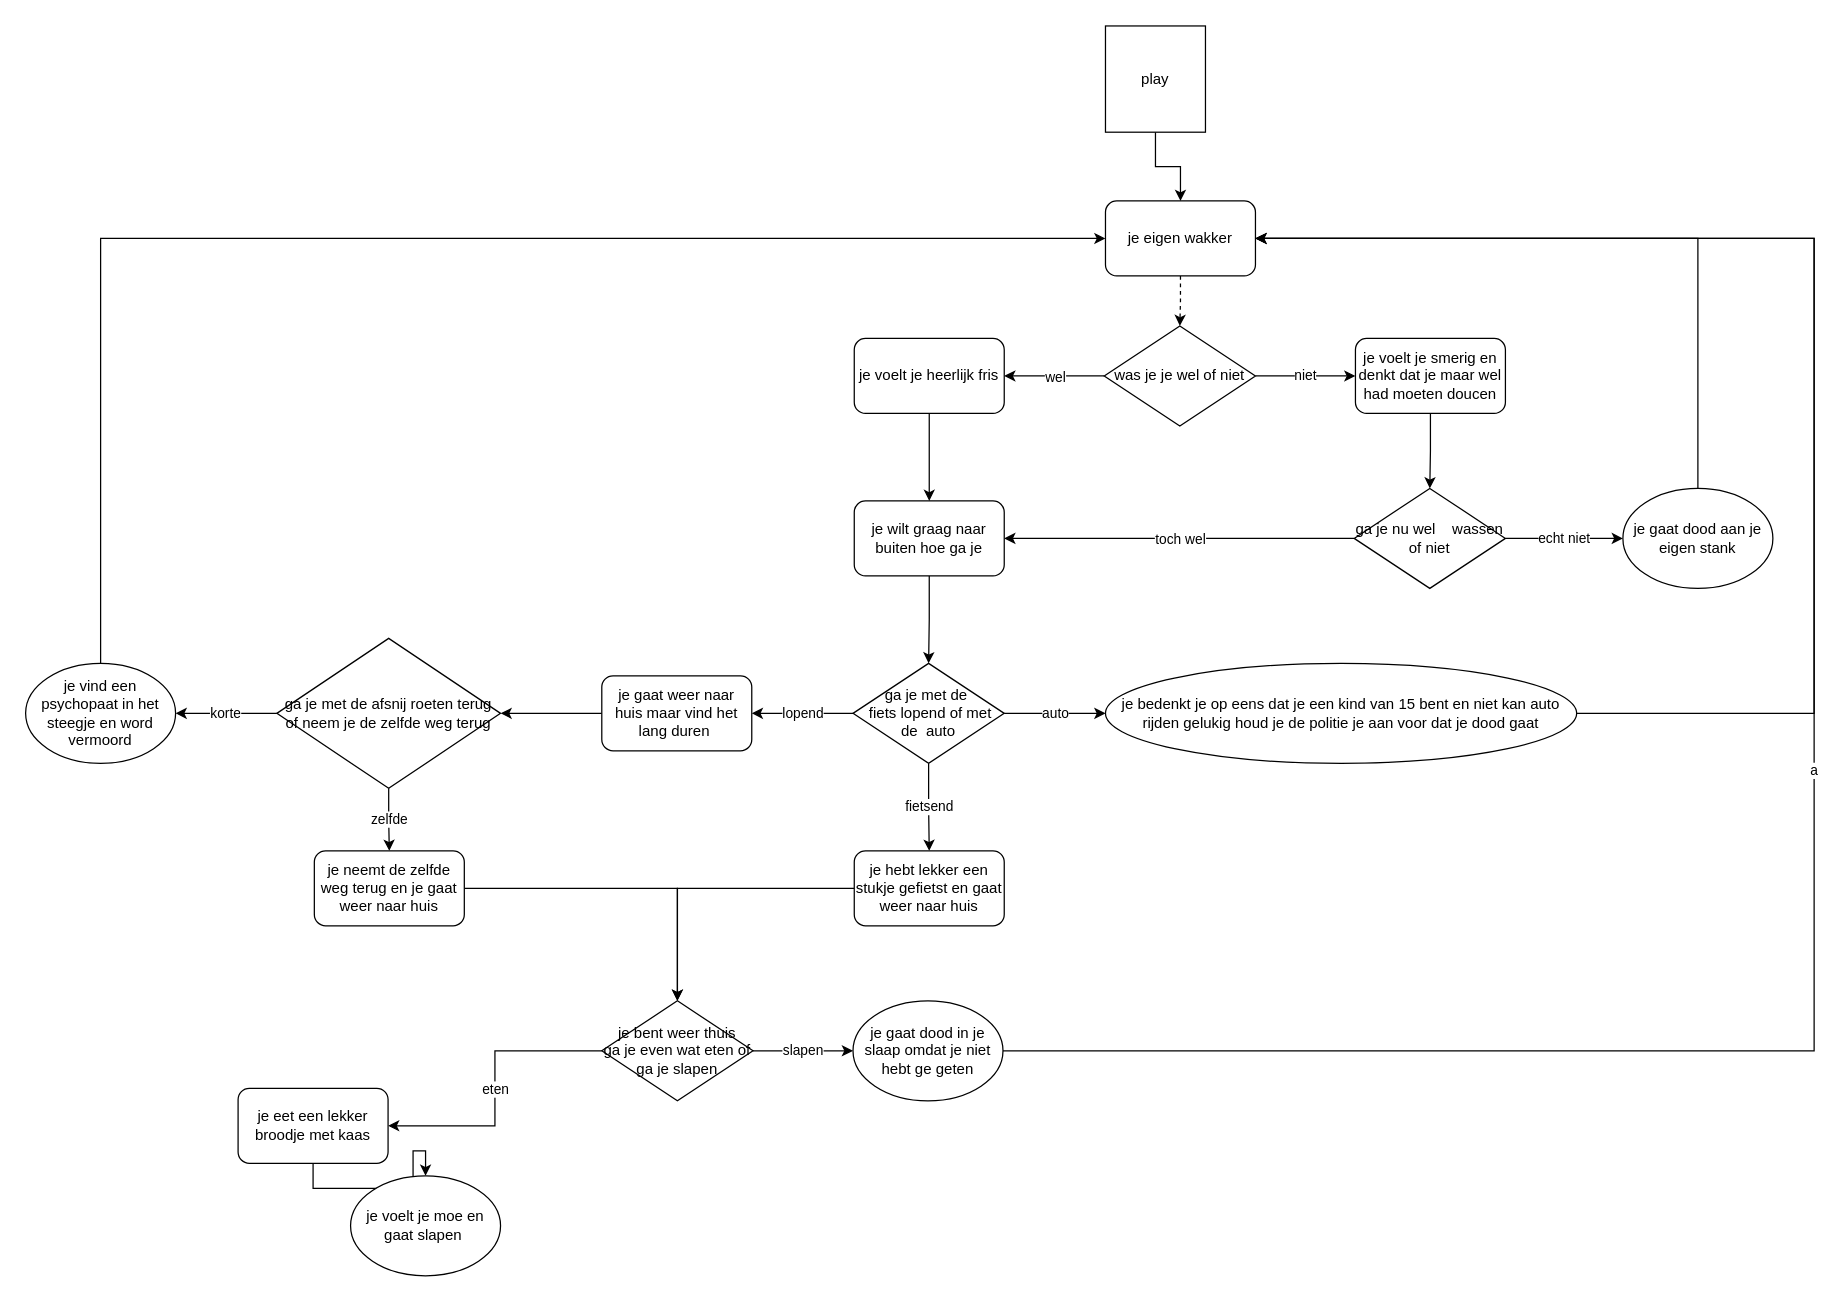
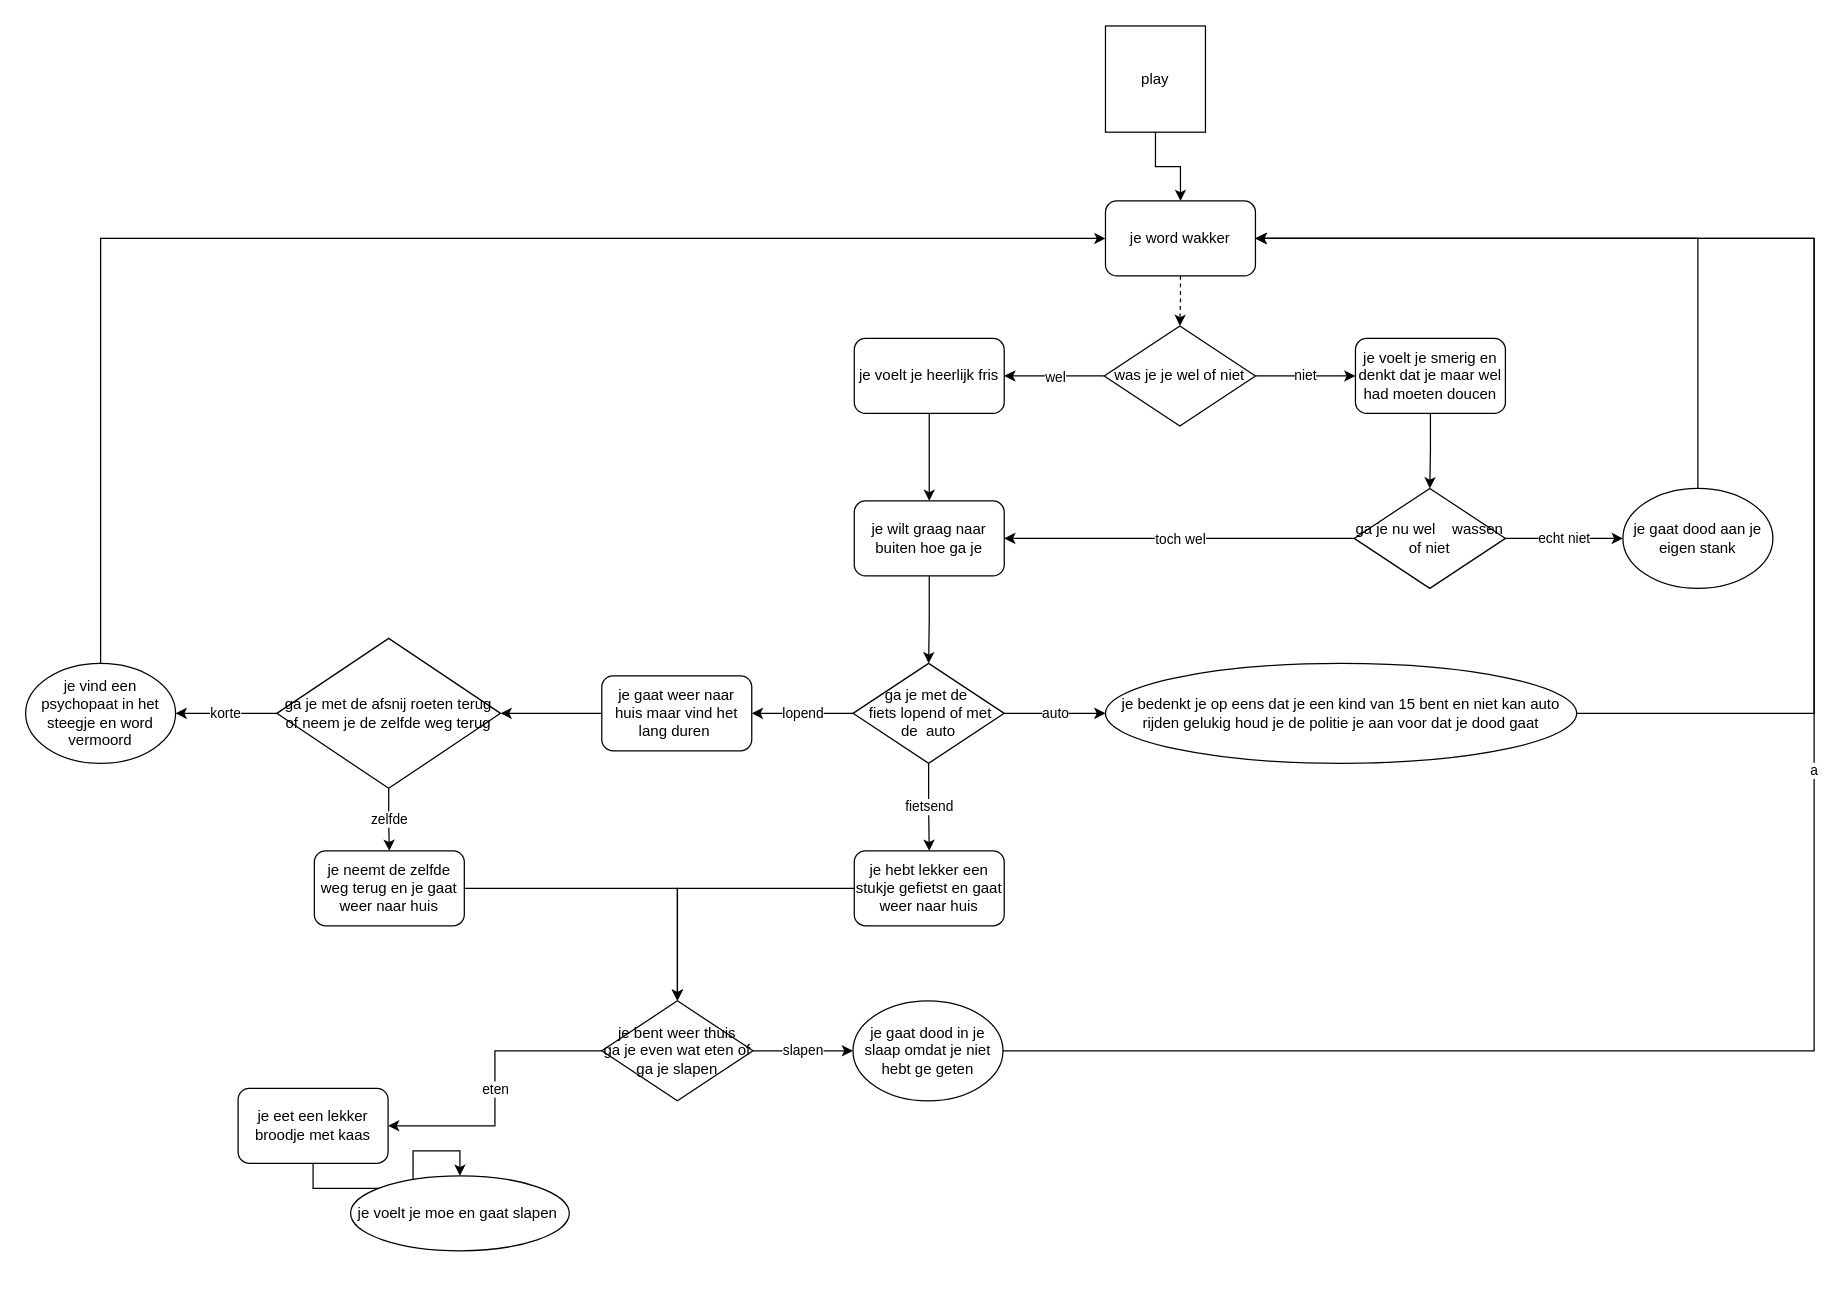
(1181, 238) -> (1181, 238)
(426, 1226) -> (460, 1213)
